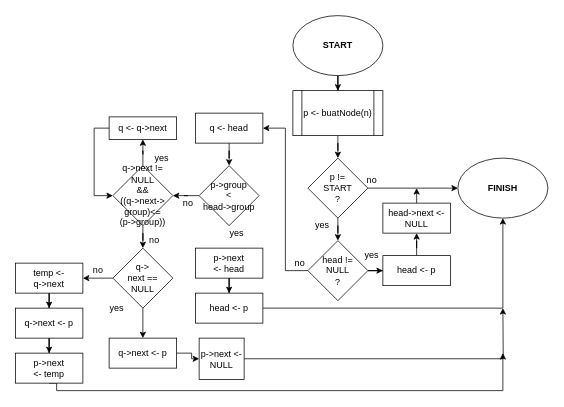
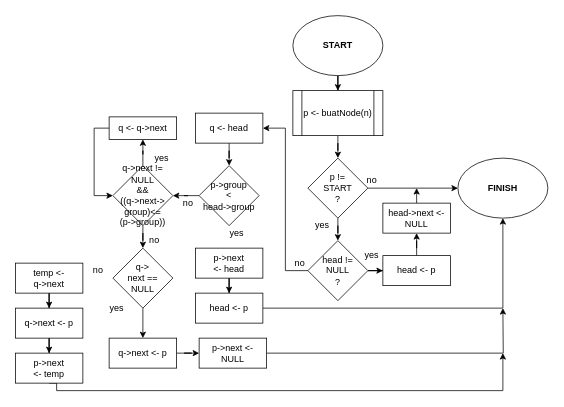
(89, 278) -> none
(222, 359) -> (233, 353)
